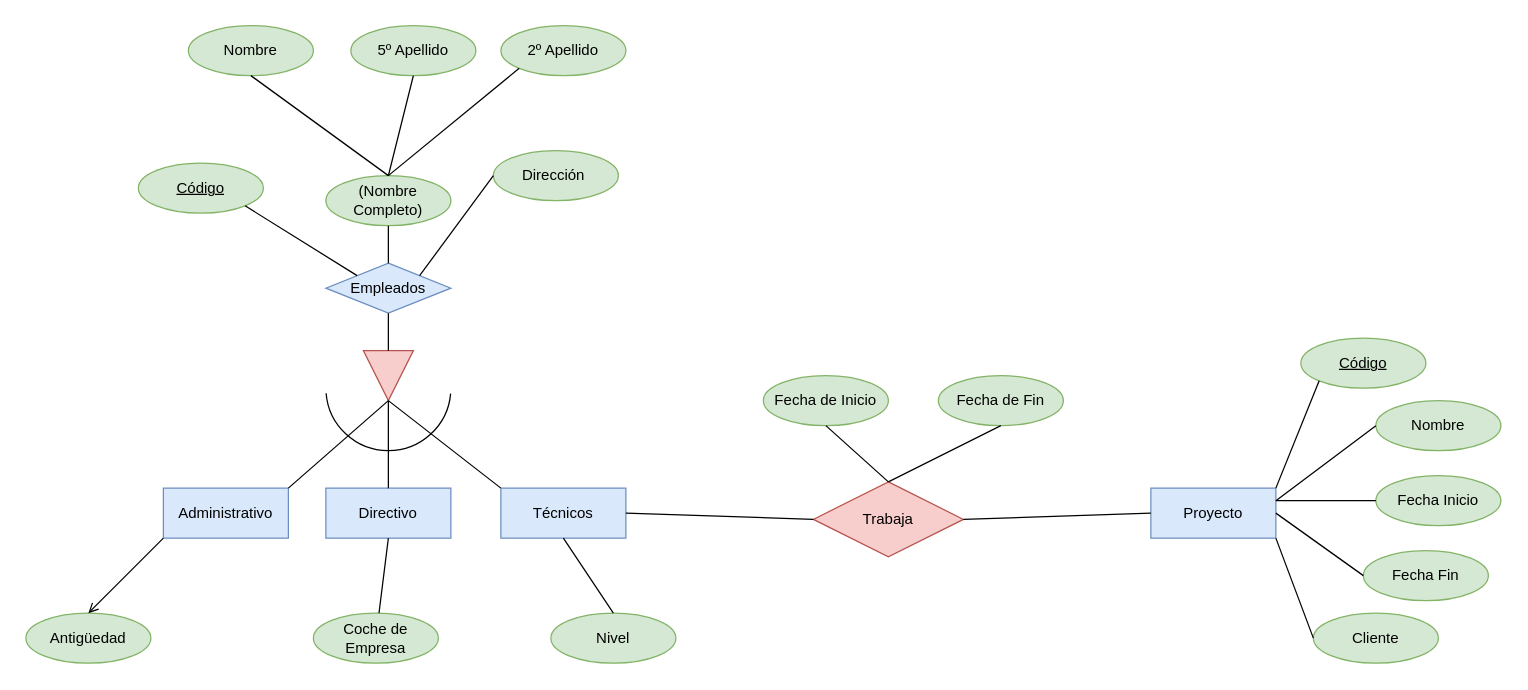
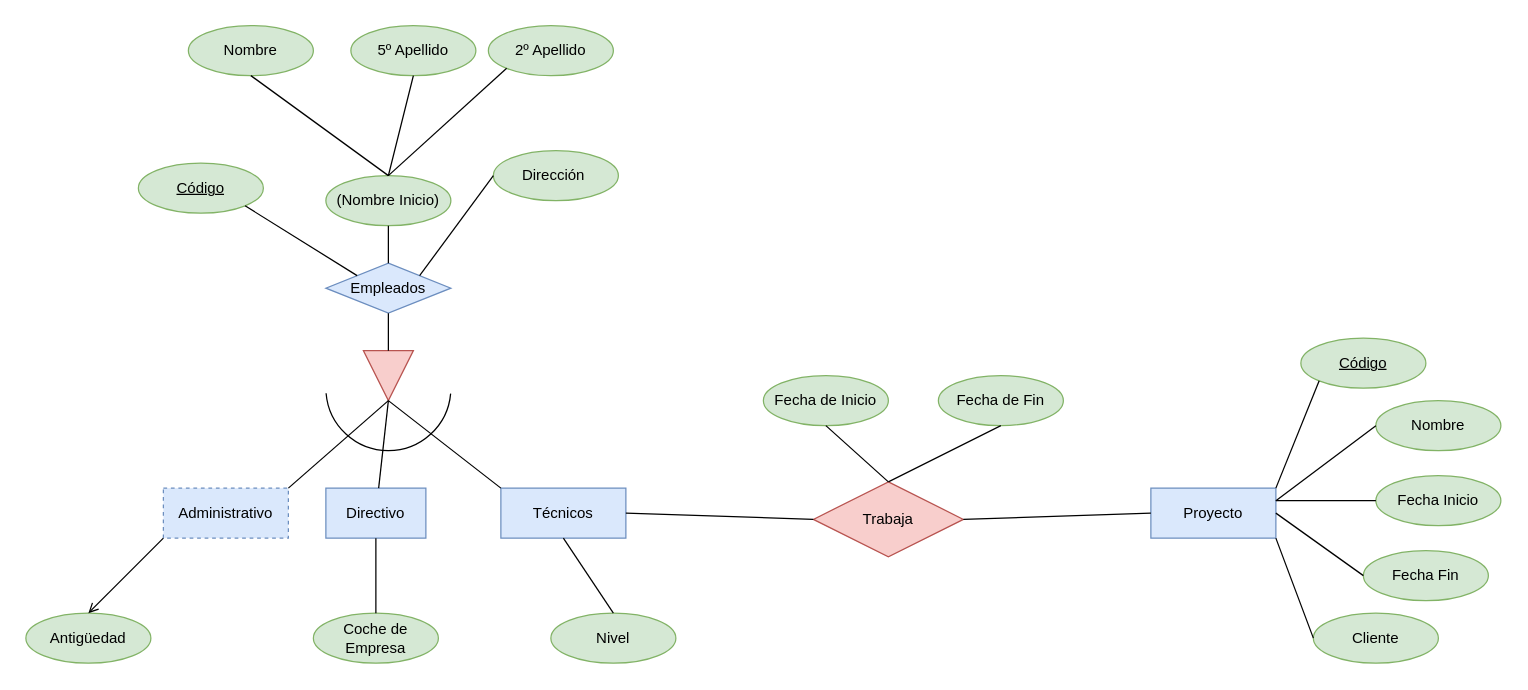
(563, 51) -> (551, 51)
(388, 201) -> (388, 201)
(226, 513) -> (226, 513)
(388, 513) -> (376, 513)
